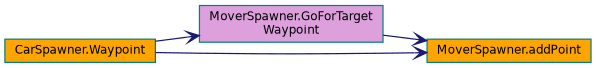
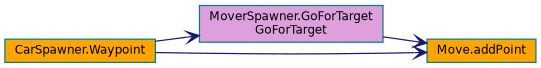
(291, 24) -> (291, 24)
(509, 51) -> (481, 51)
